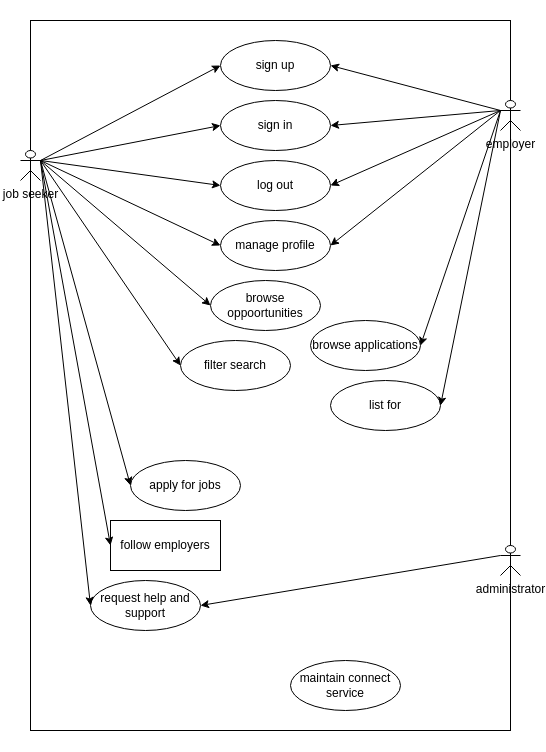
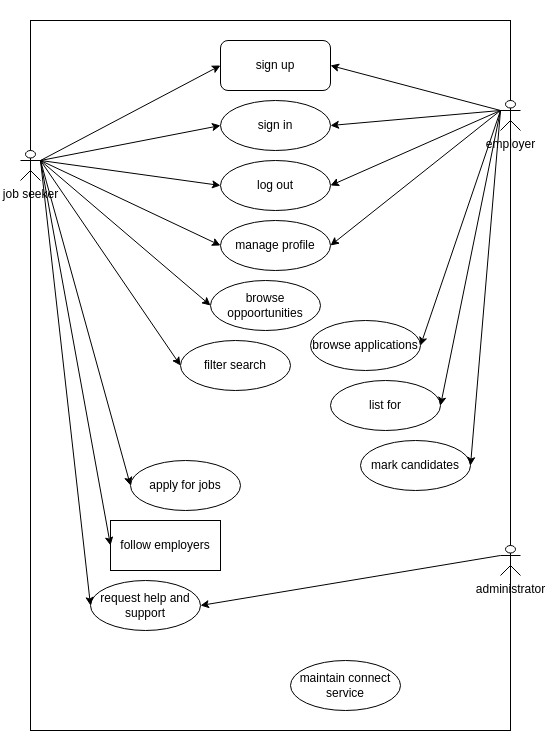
(276, 66) -> (276, 66)
none -> (485, 288)
none -> (416, 466)
